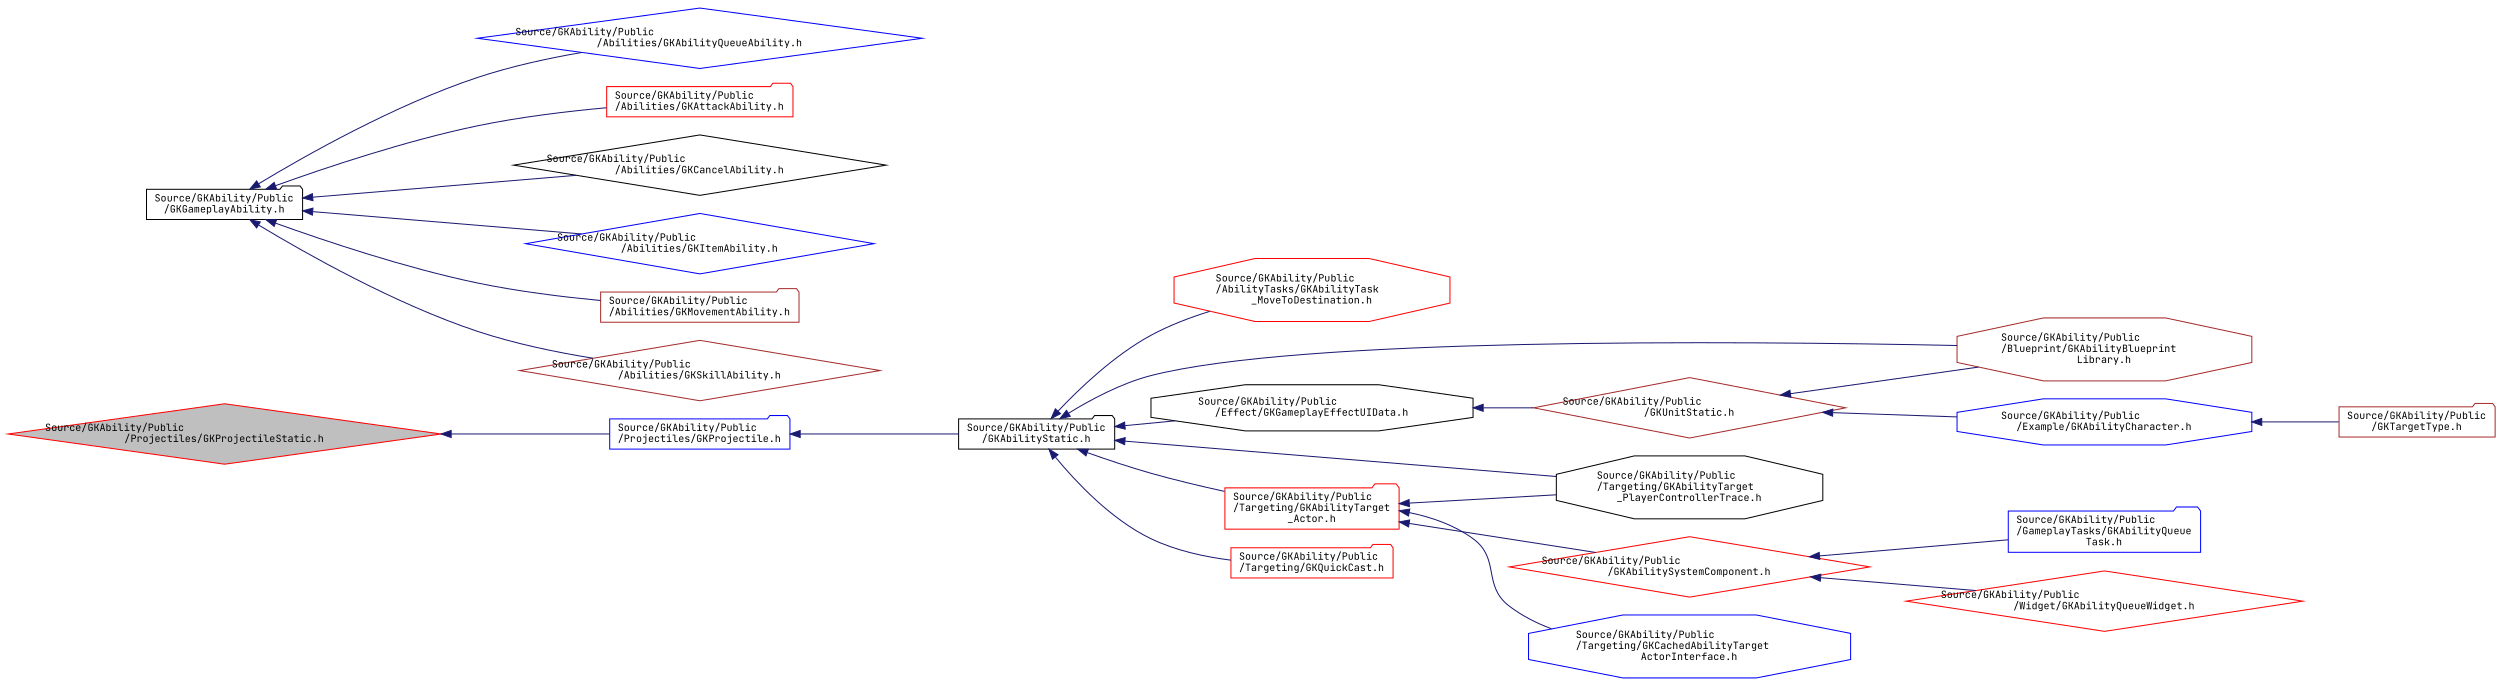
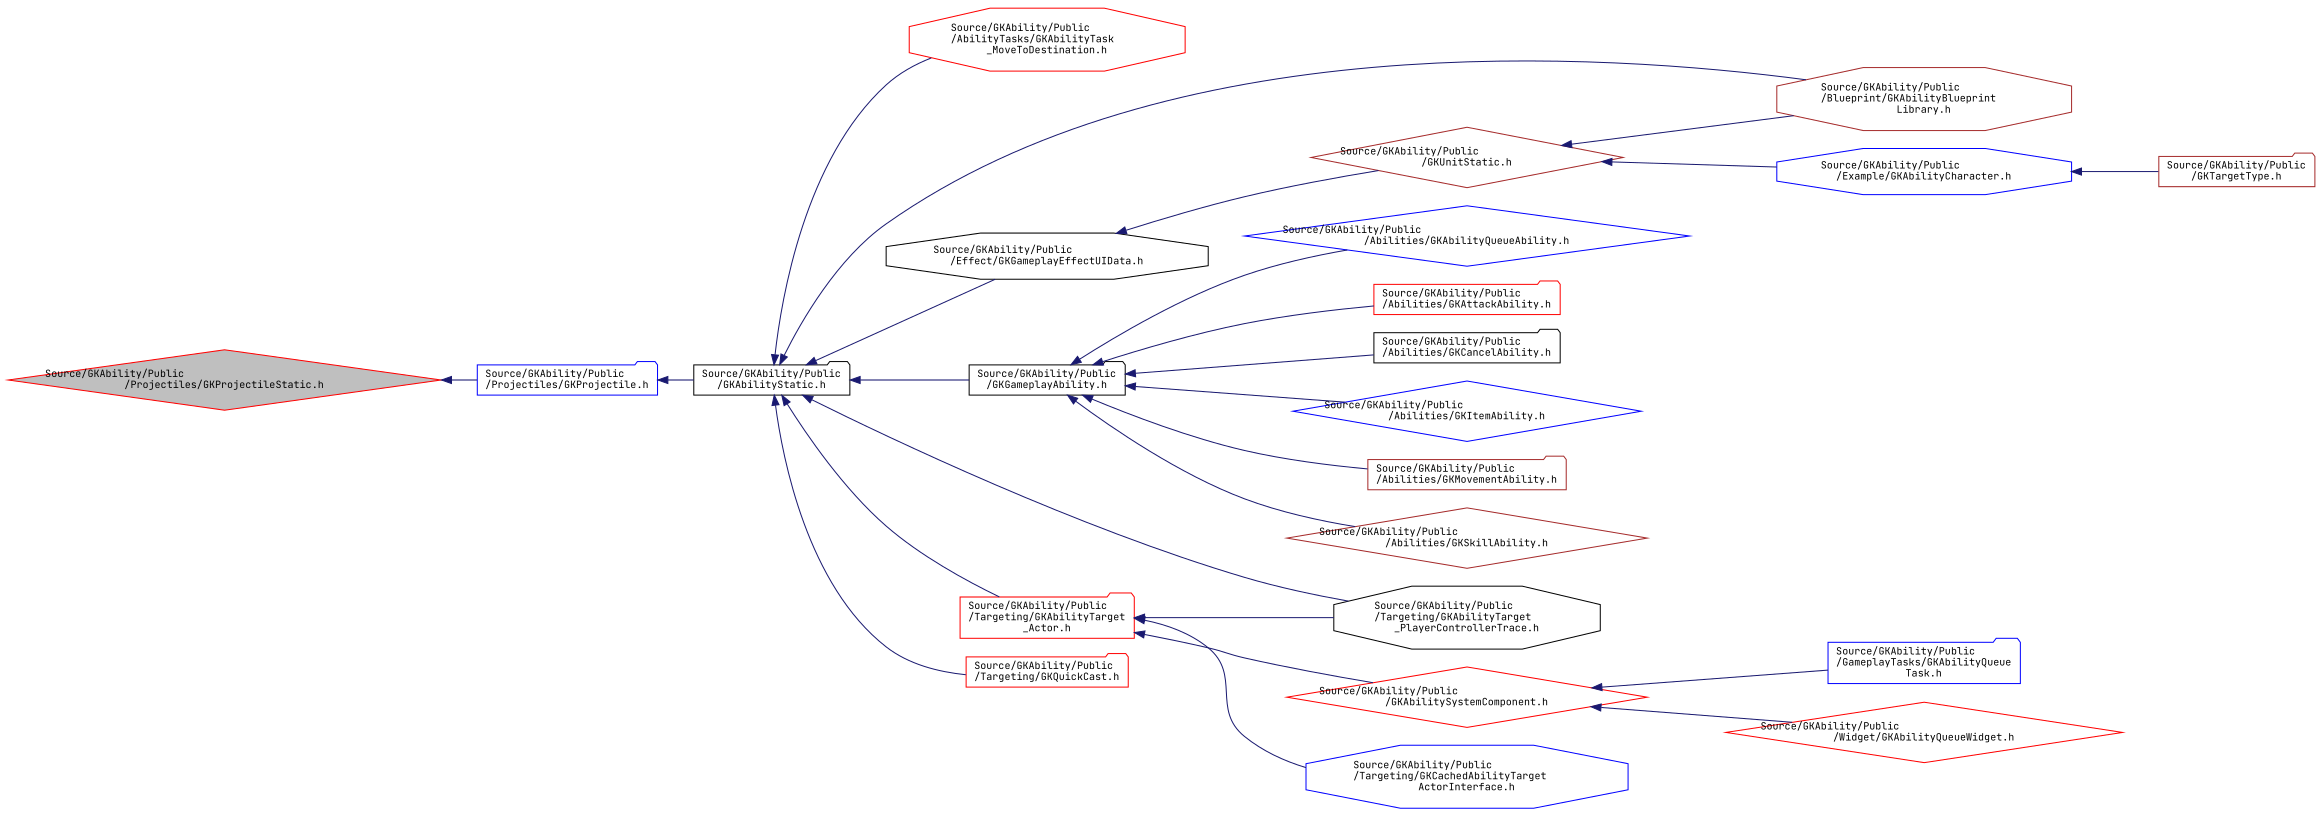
(700, 165) -> (1467, 348)
none -> (915, 380)
